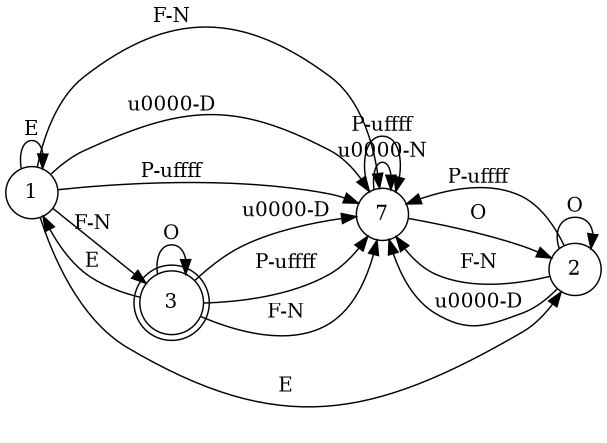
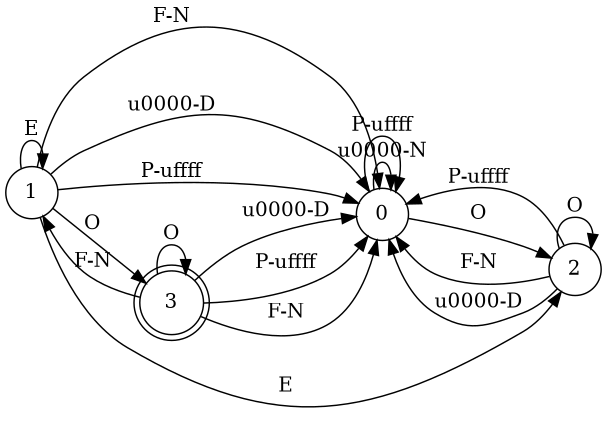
(382, 214) -> (382, 214)
(93, 224) -> (93, 224)
(93, 261) -> (93, 261)
